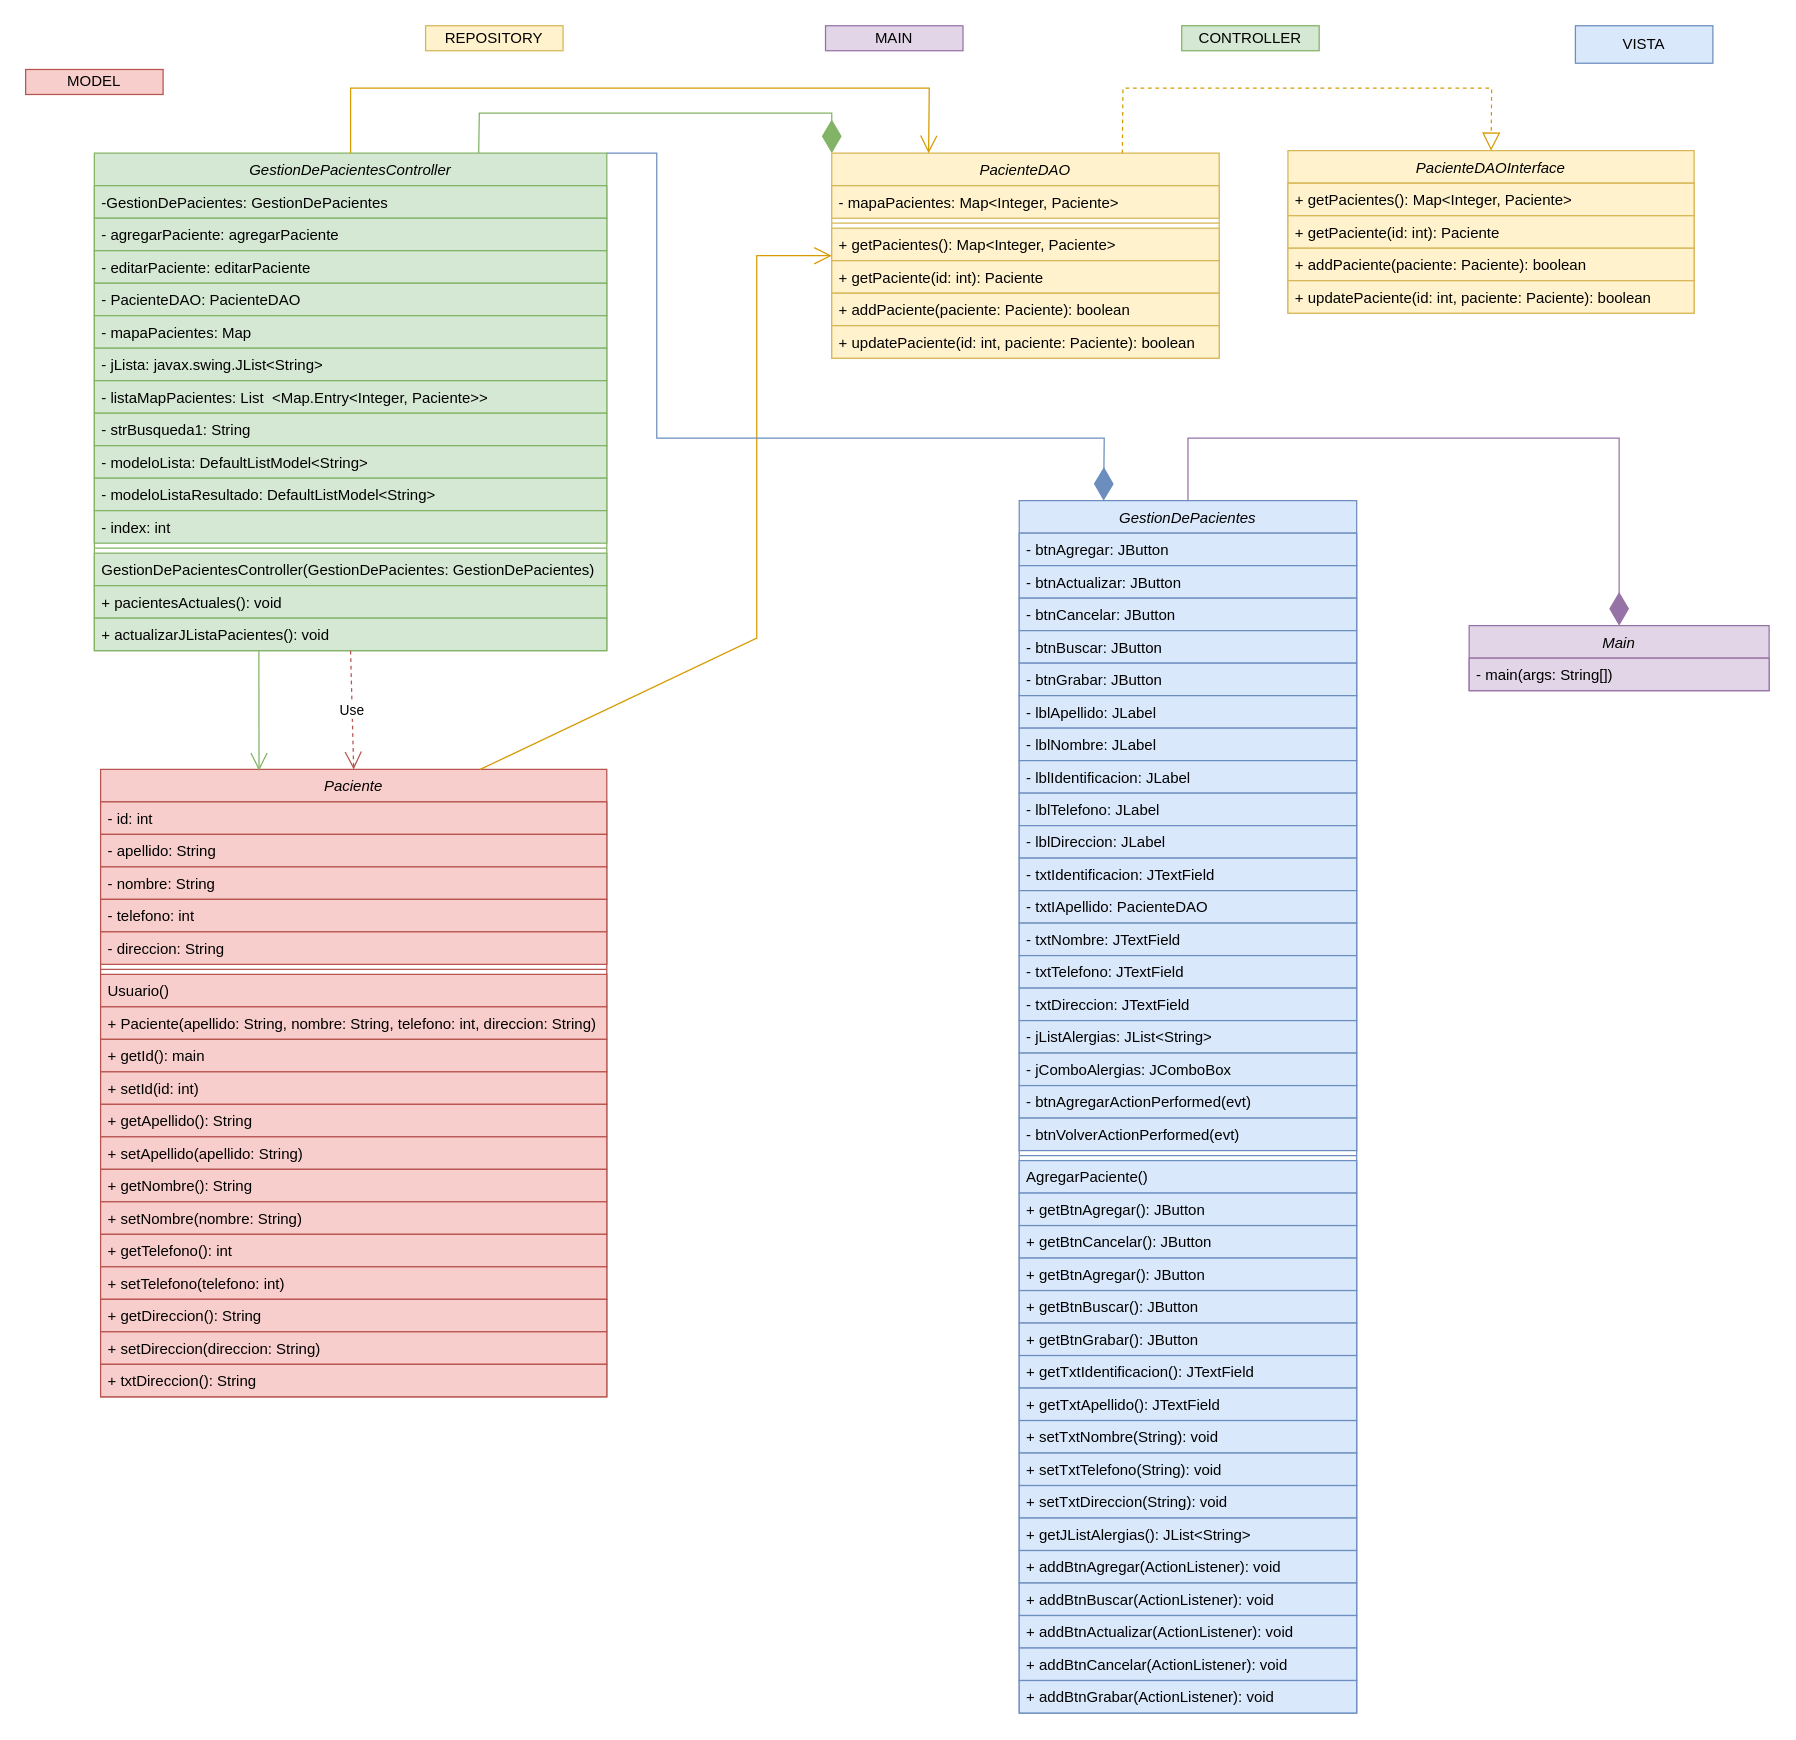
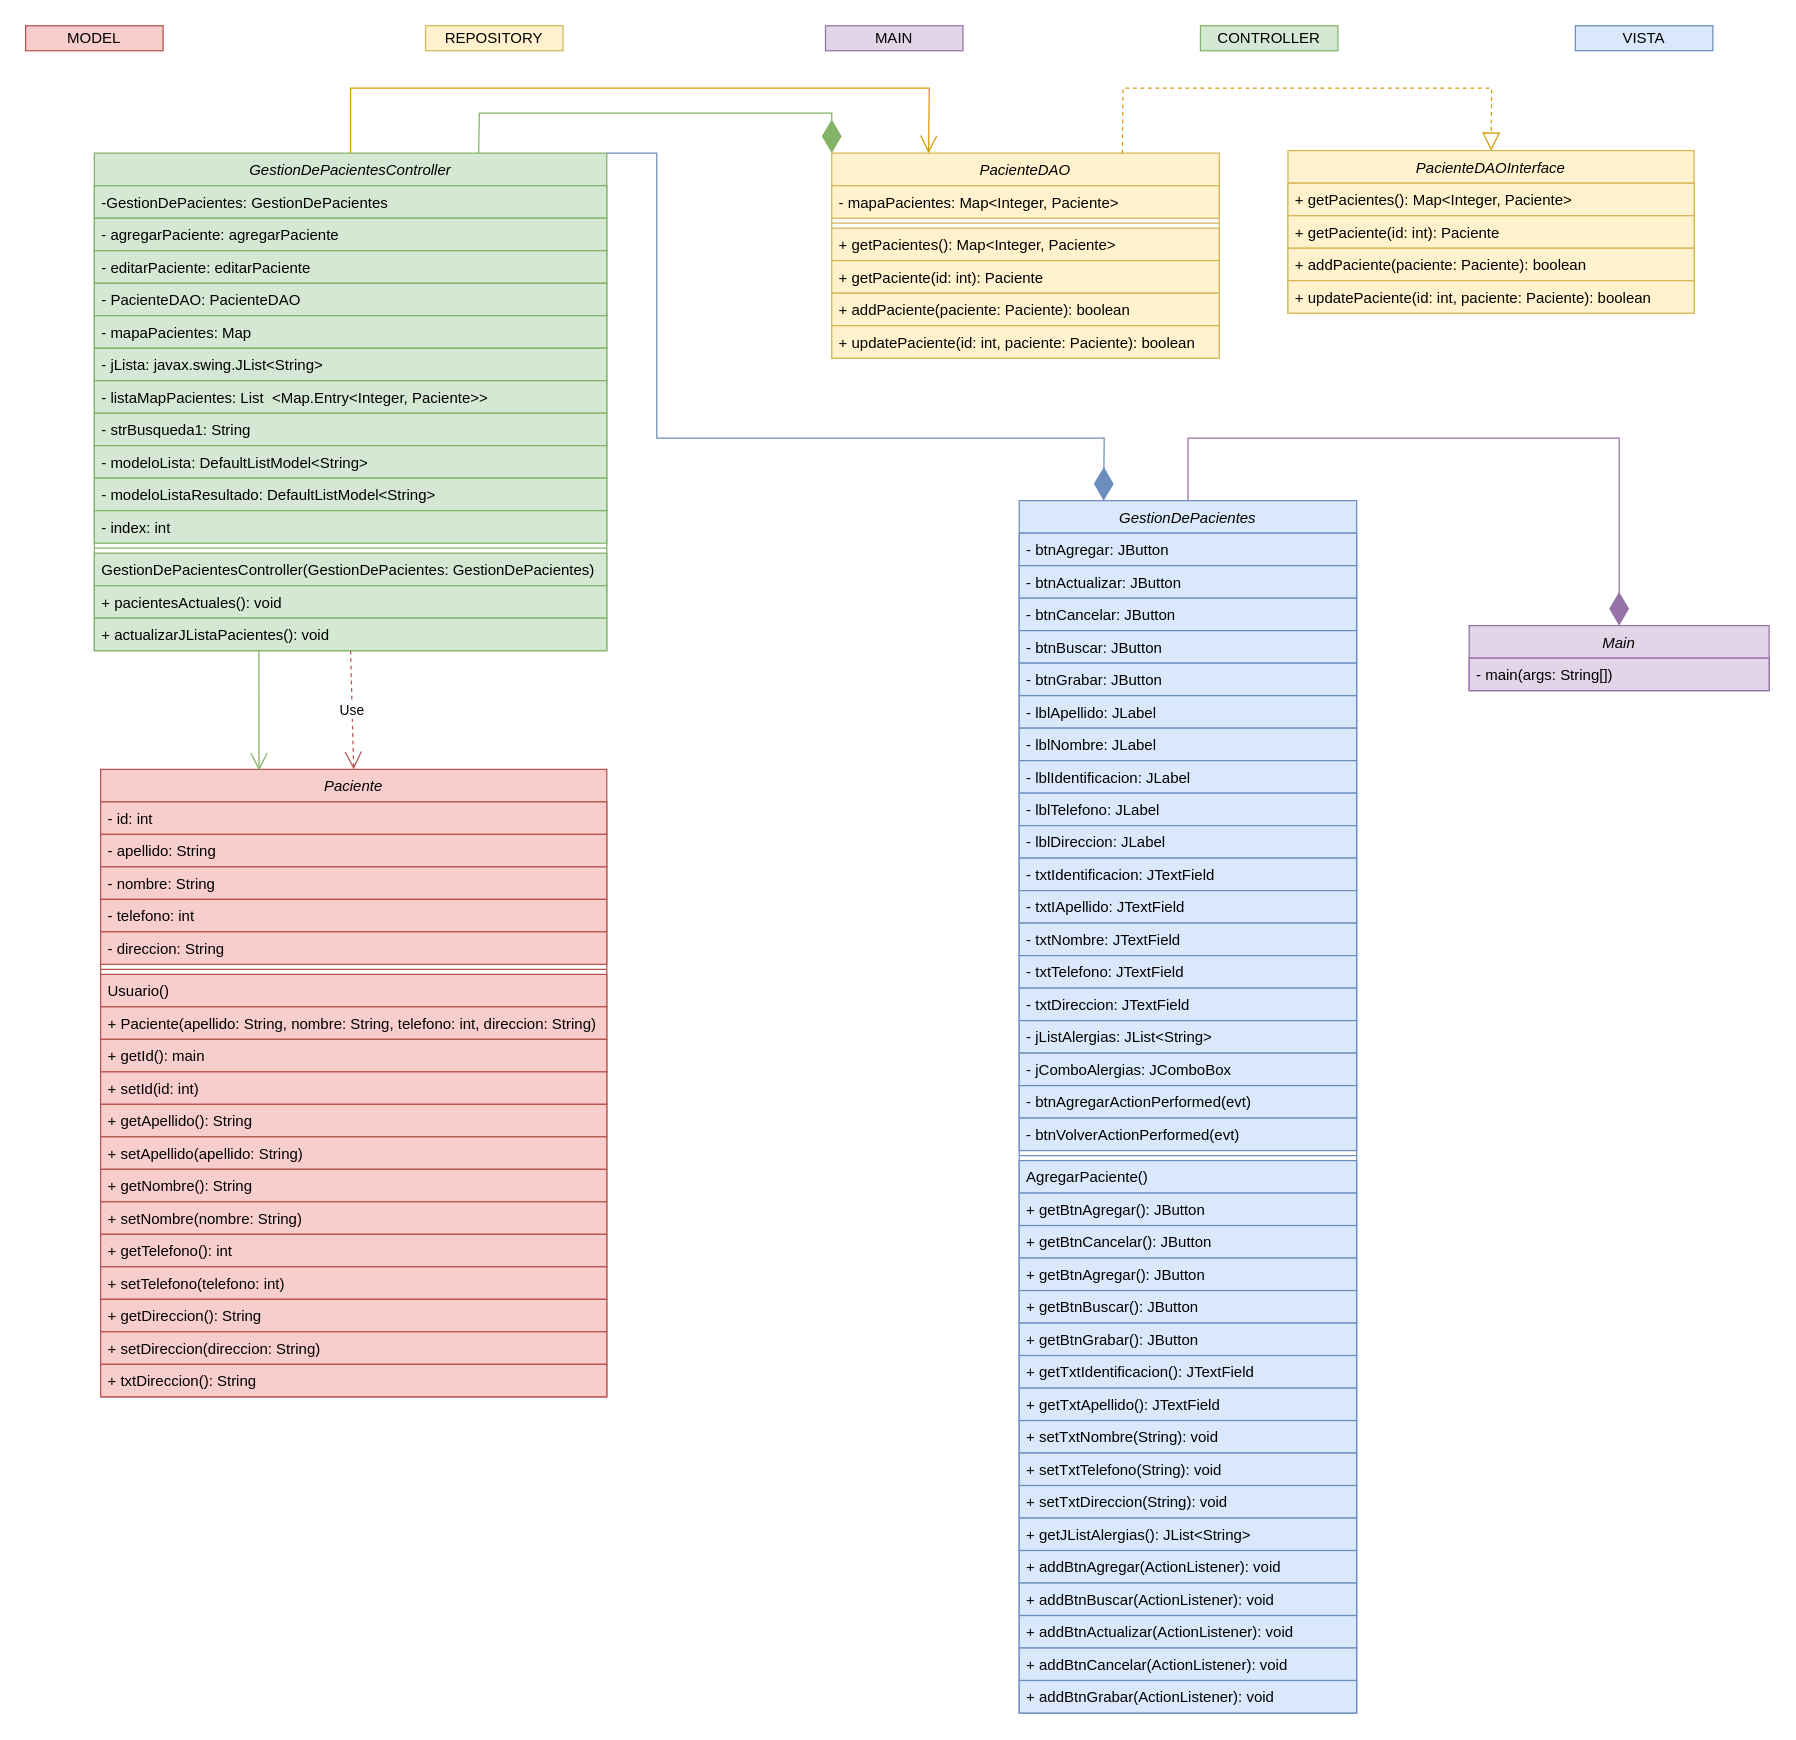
(1251, 38) -> (1269, 38)
(1644, 44) -> (1644, 38)
(94, 82) -> (94, 38)
(757, 564) -> none
(1126, 908) -> (1120, 908)
